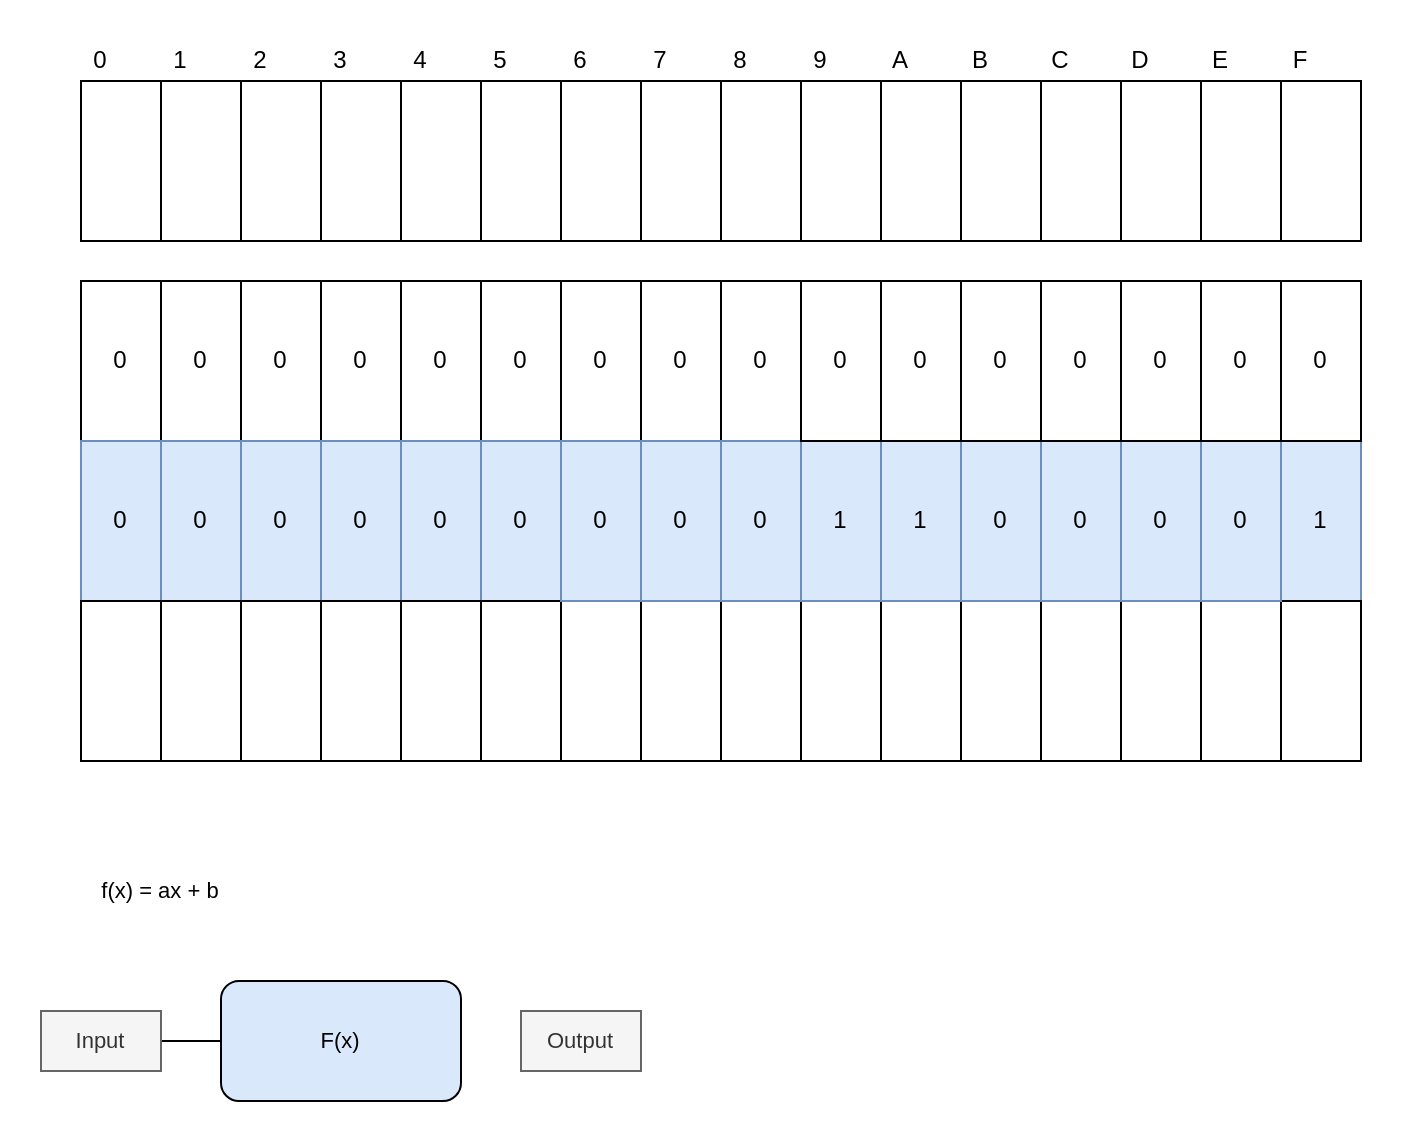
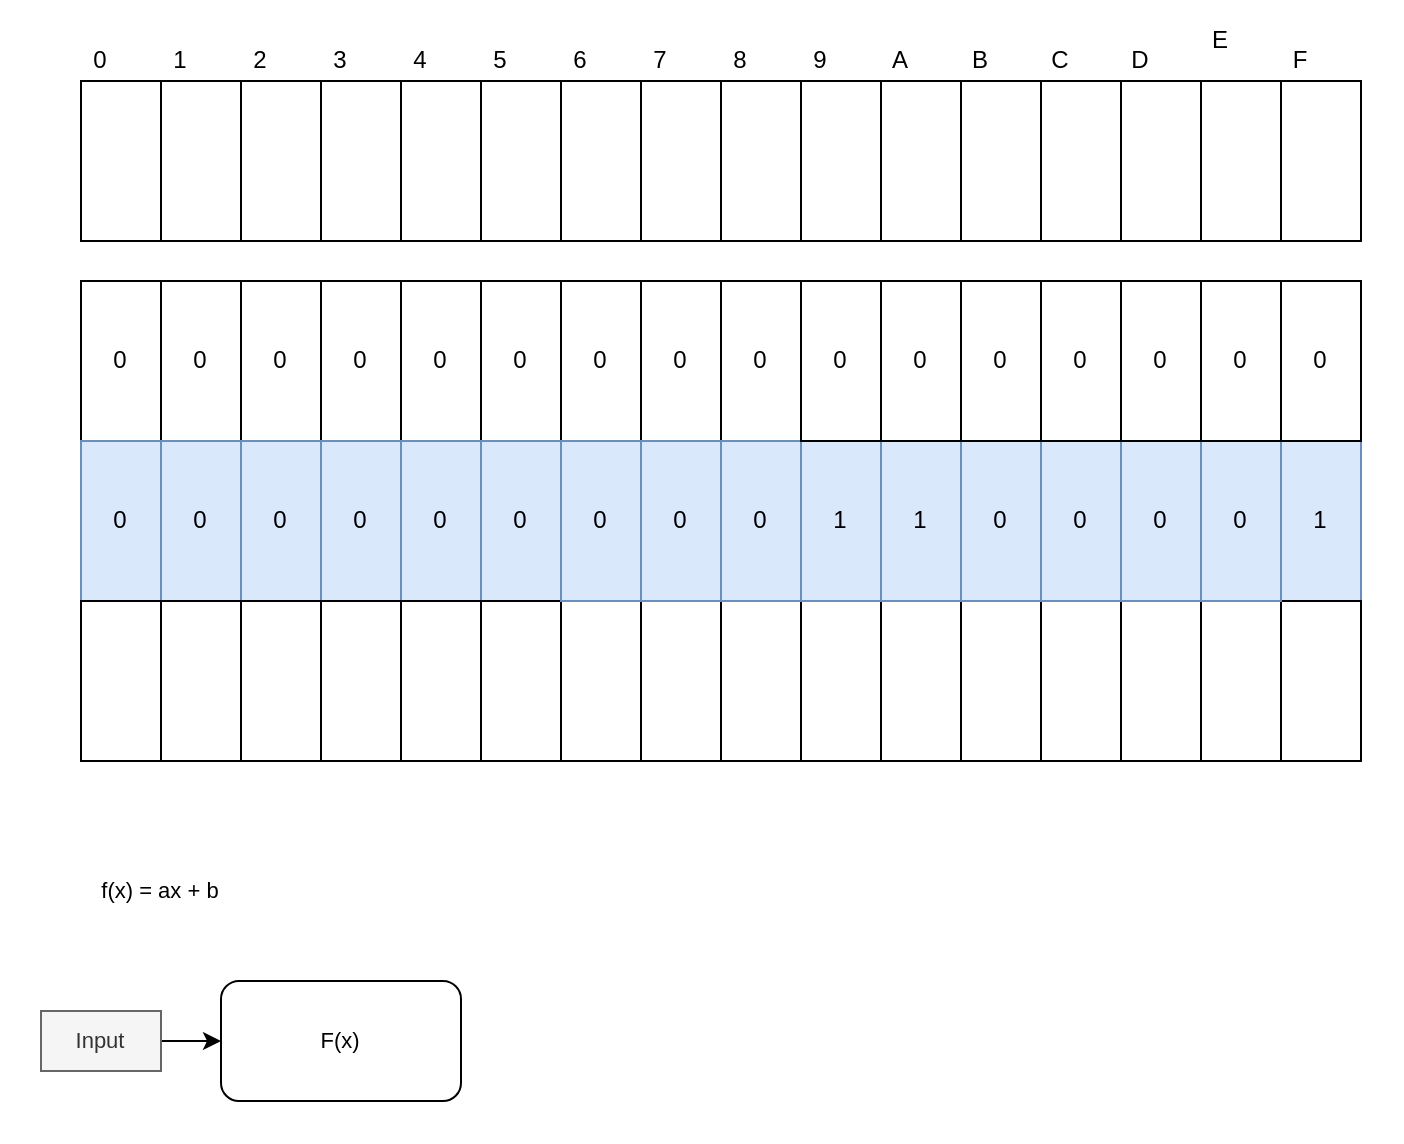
(1221, 61) -> (1221, 41)
(211, 1041) -> (206, 1041)
(341, 1041) -> (341, 1041)
(581, 1041) -> none
